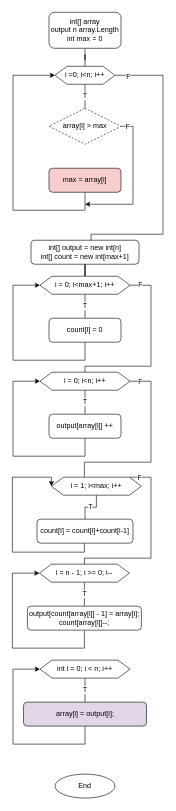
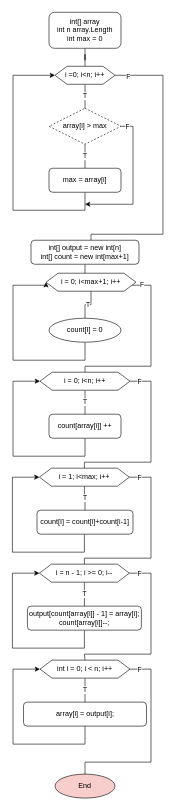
(85, 30) -> (85, 30)
none -> (85, 153)
(85, 180) -> (85, 180)
(85, 285) -> (91, 282)
(85, 330) -> (85, 330)
(85, 426) -> (85, 426)
(96, 486) -> (84, 477)
(85, 531) -> (85, 522)
none -> (142, 573)
none -> (142, 669)
(85, 714) -> (85, 714)
(85, 786) -> (85, 786)
